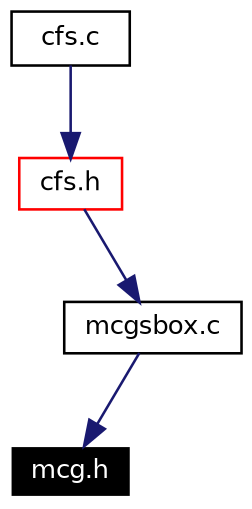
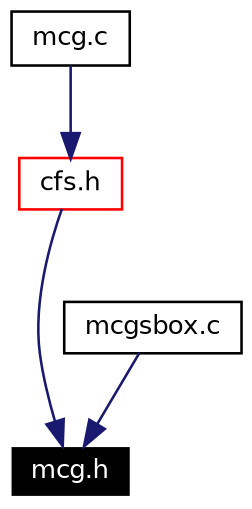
(71, 39) -> (71, 39)
(105, 245) -> (39, 314)
